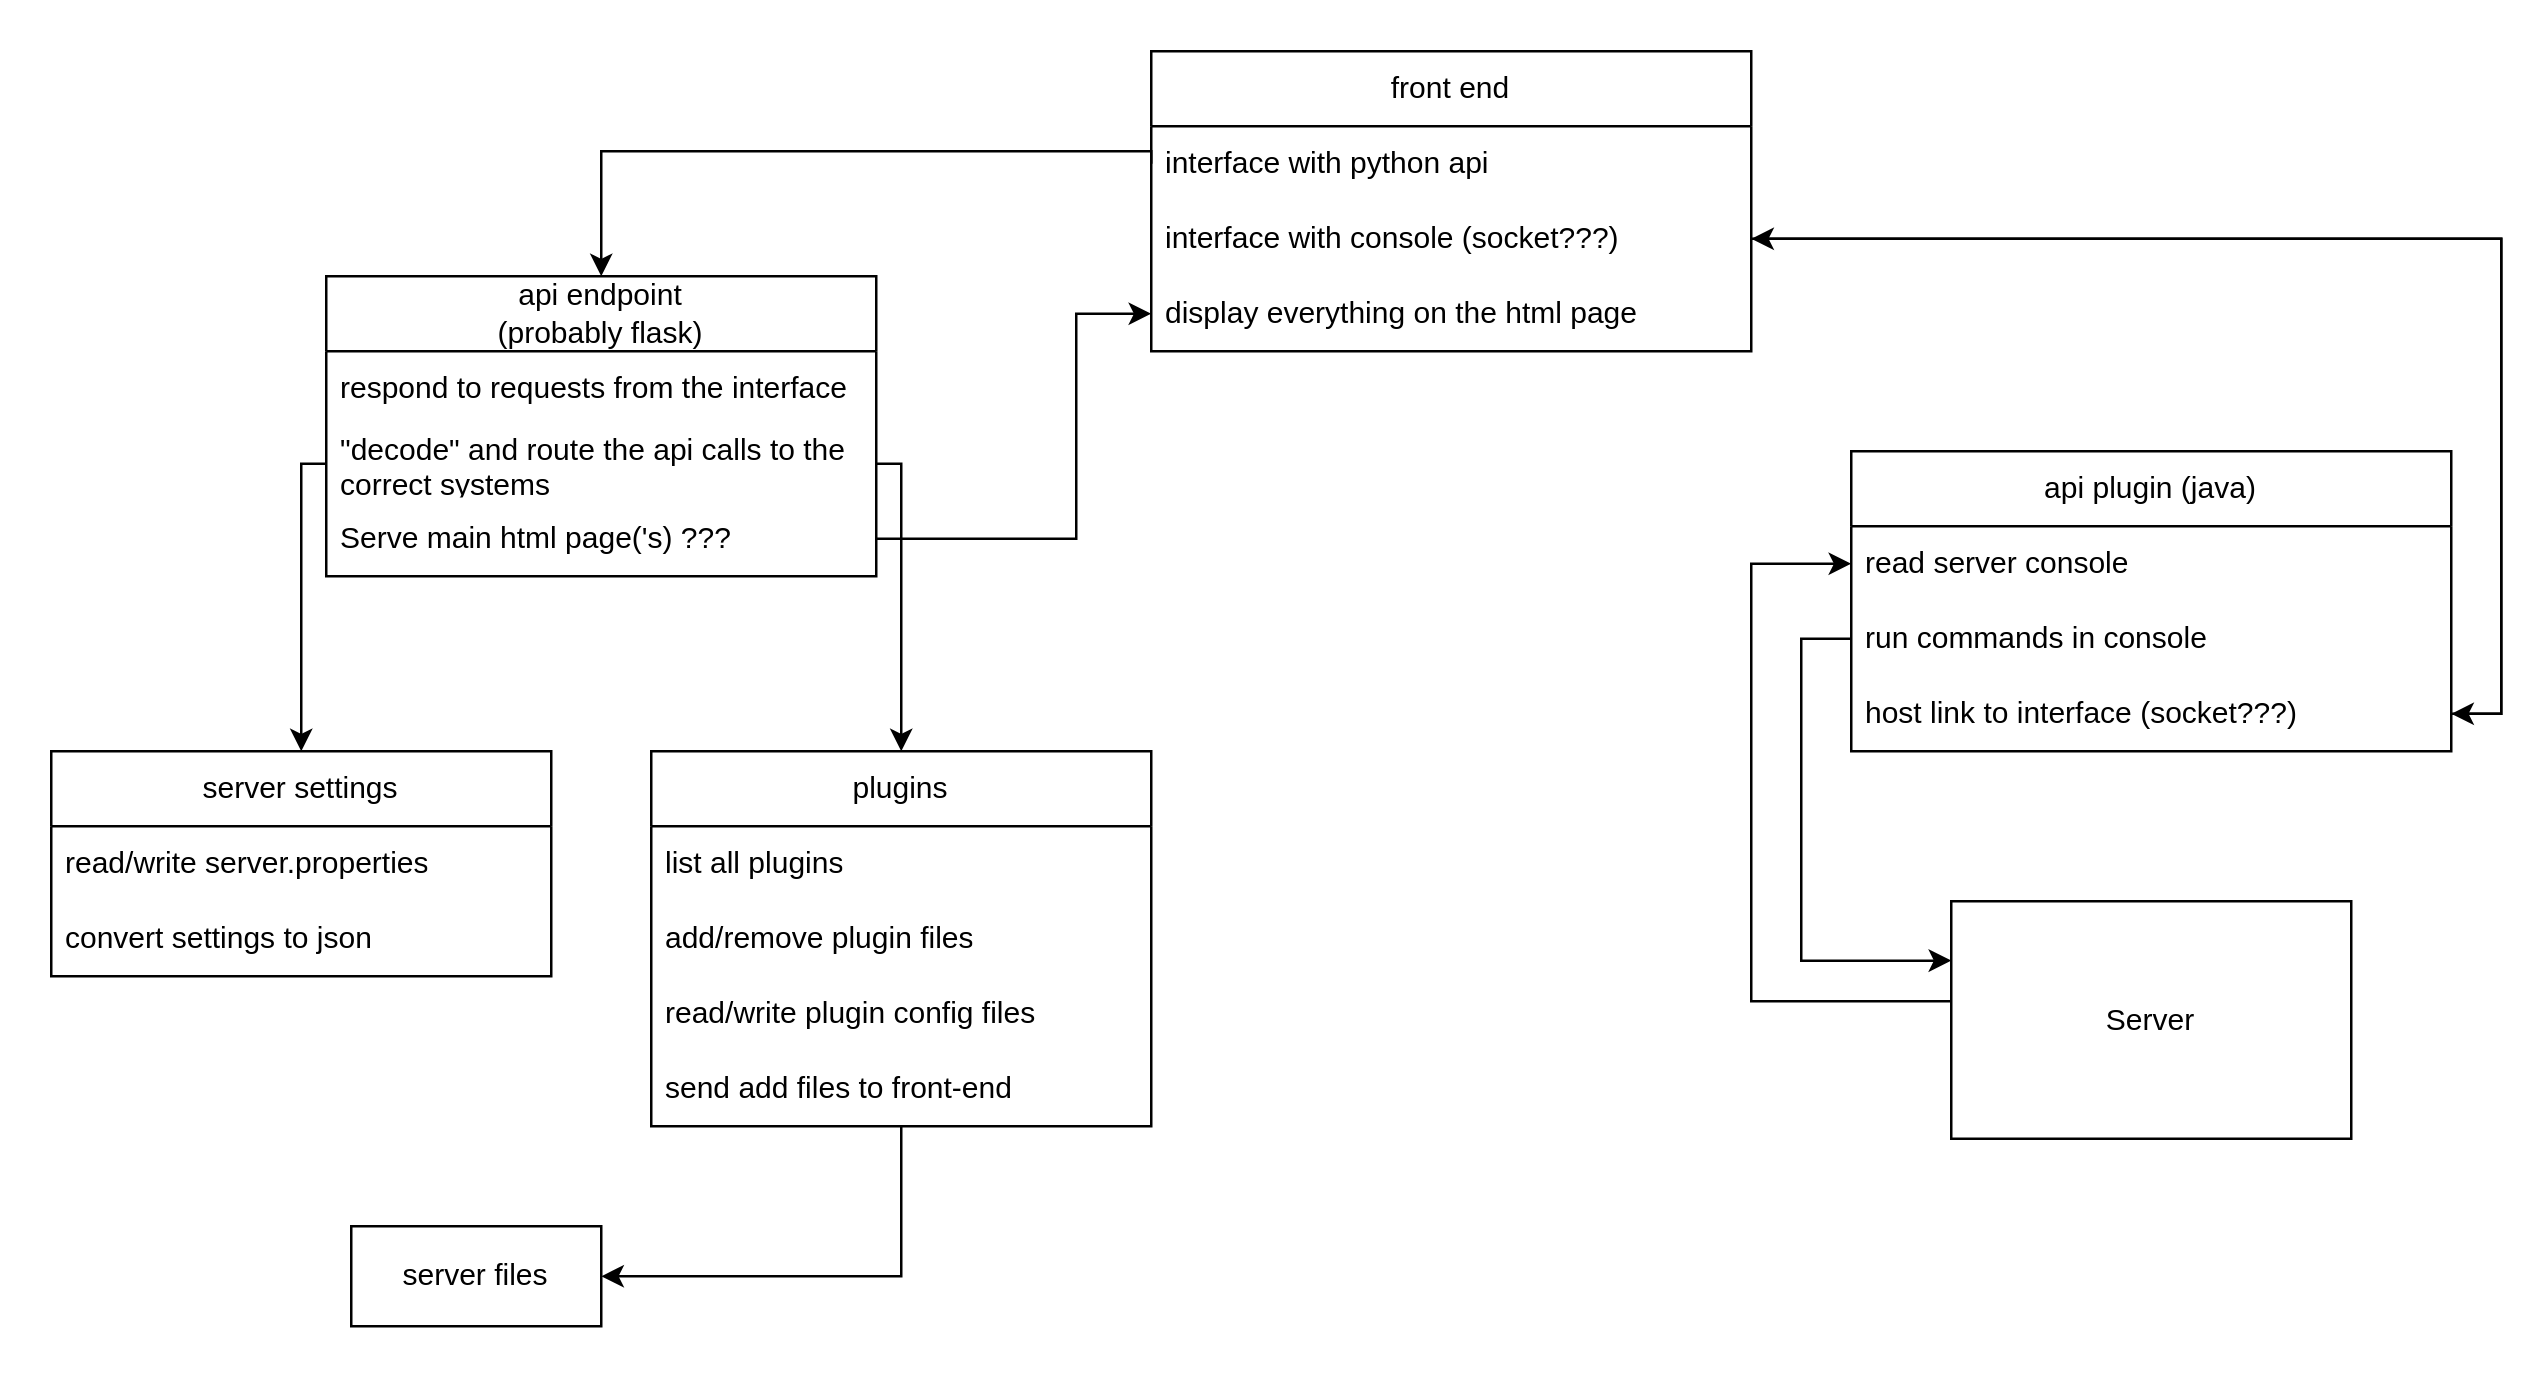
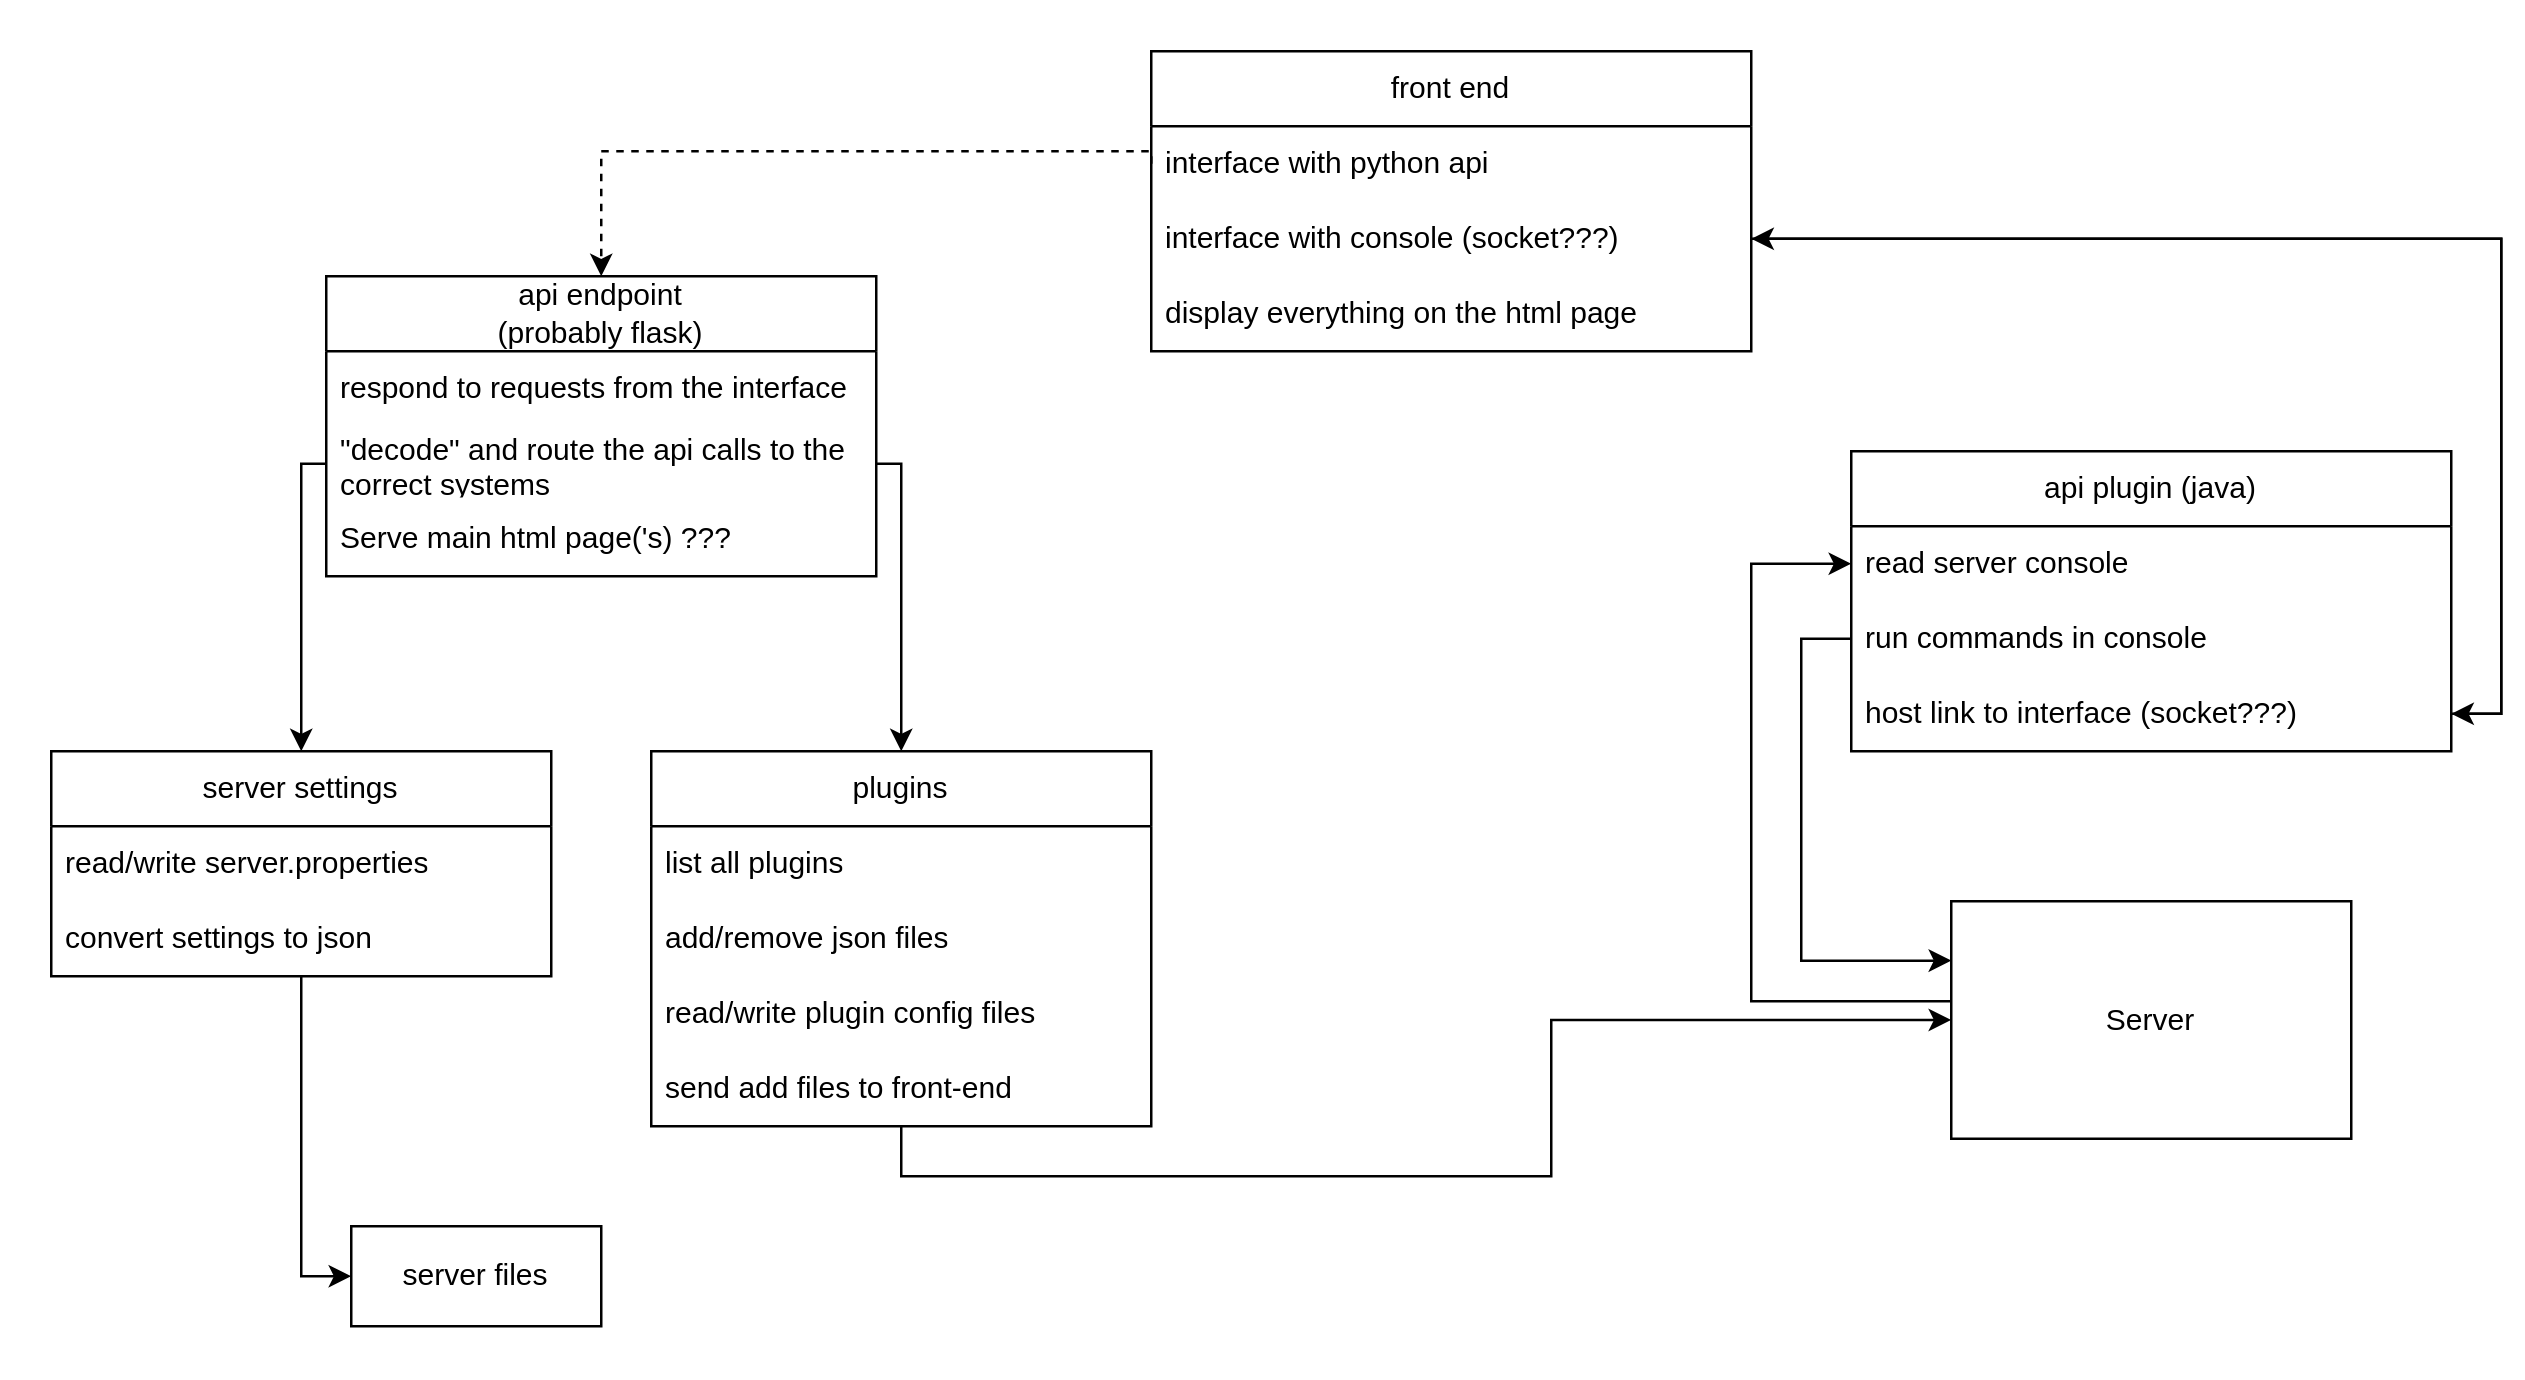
(820, 151) -> (820, 151)
(1076, 482) -> none
(836, 939) -> (827, 939)
none -> (301, 1145)
(811, 1276) -> (1494, 1176)
